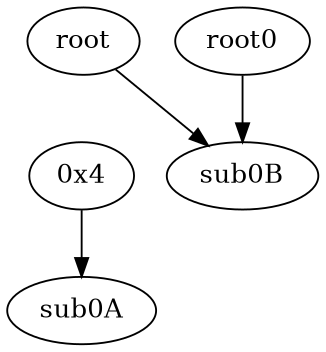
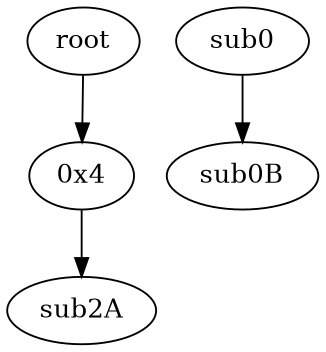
(243, 41) -> (243, 41)
(154, 101) -> (83, 99)
(82, 311) -> (82, 311)
